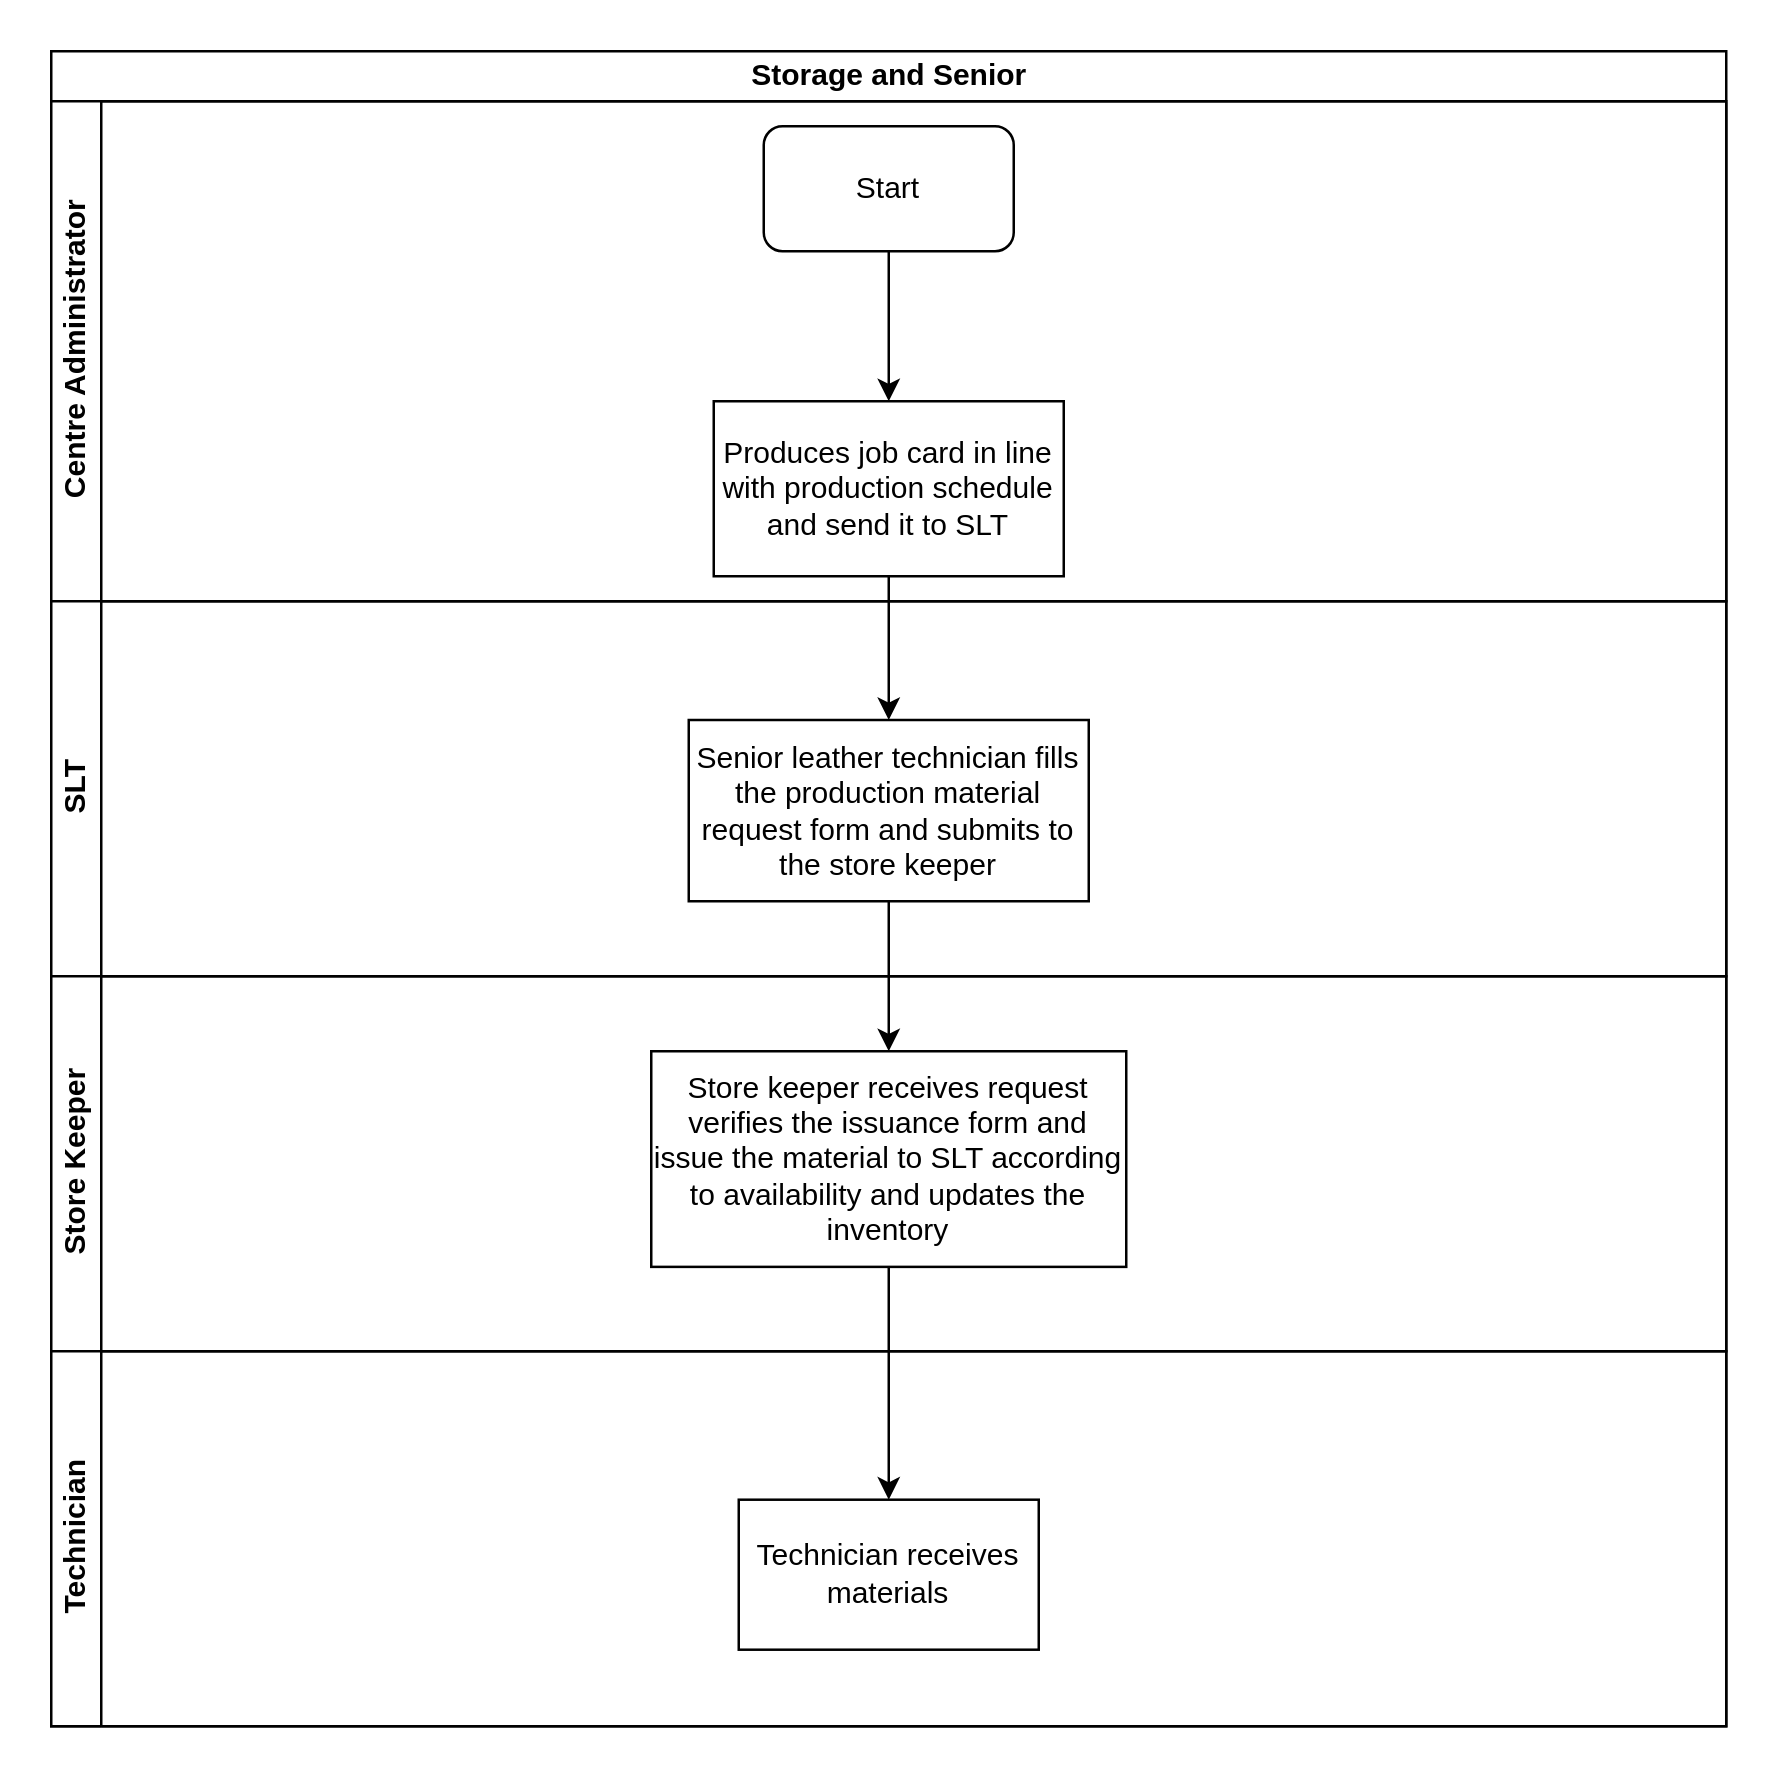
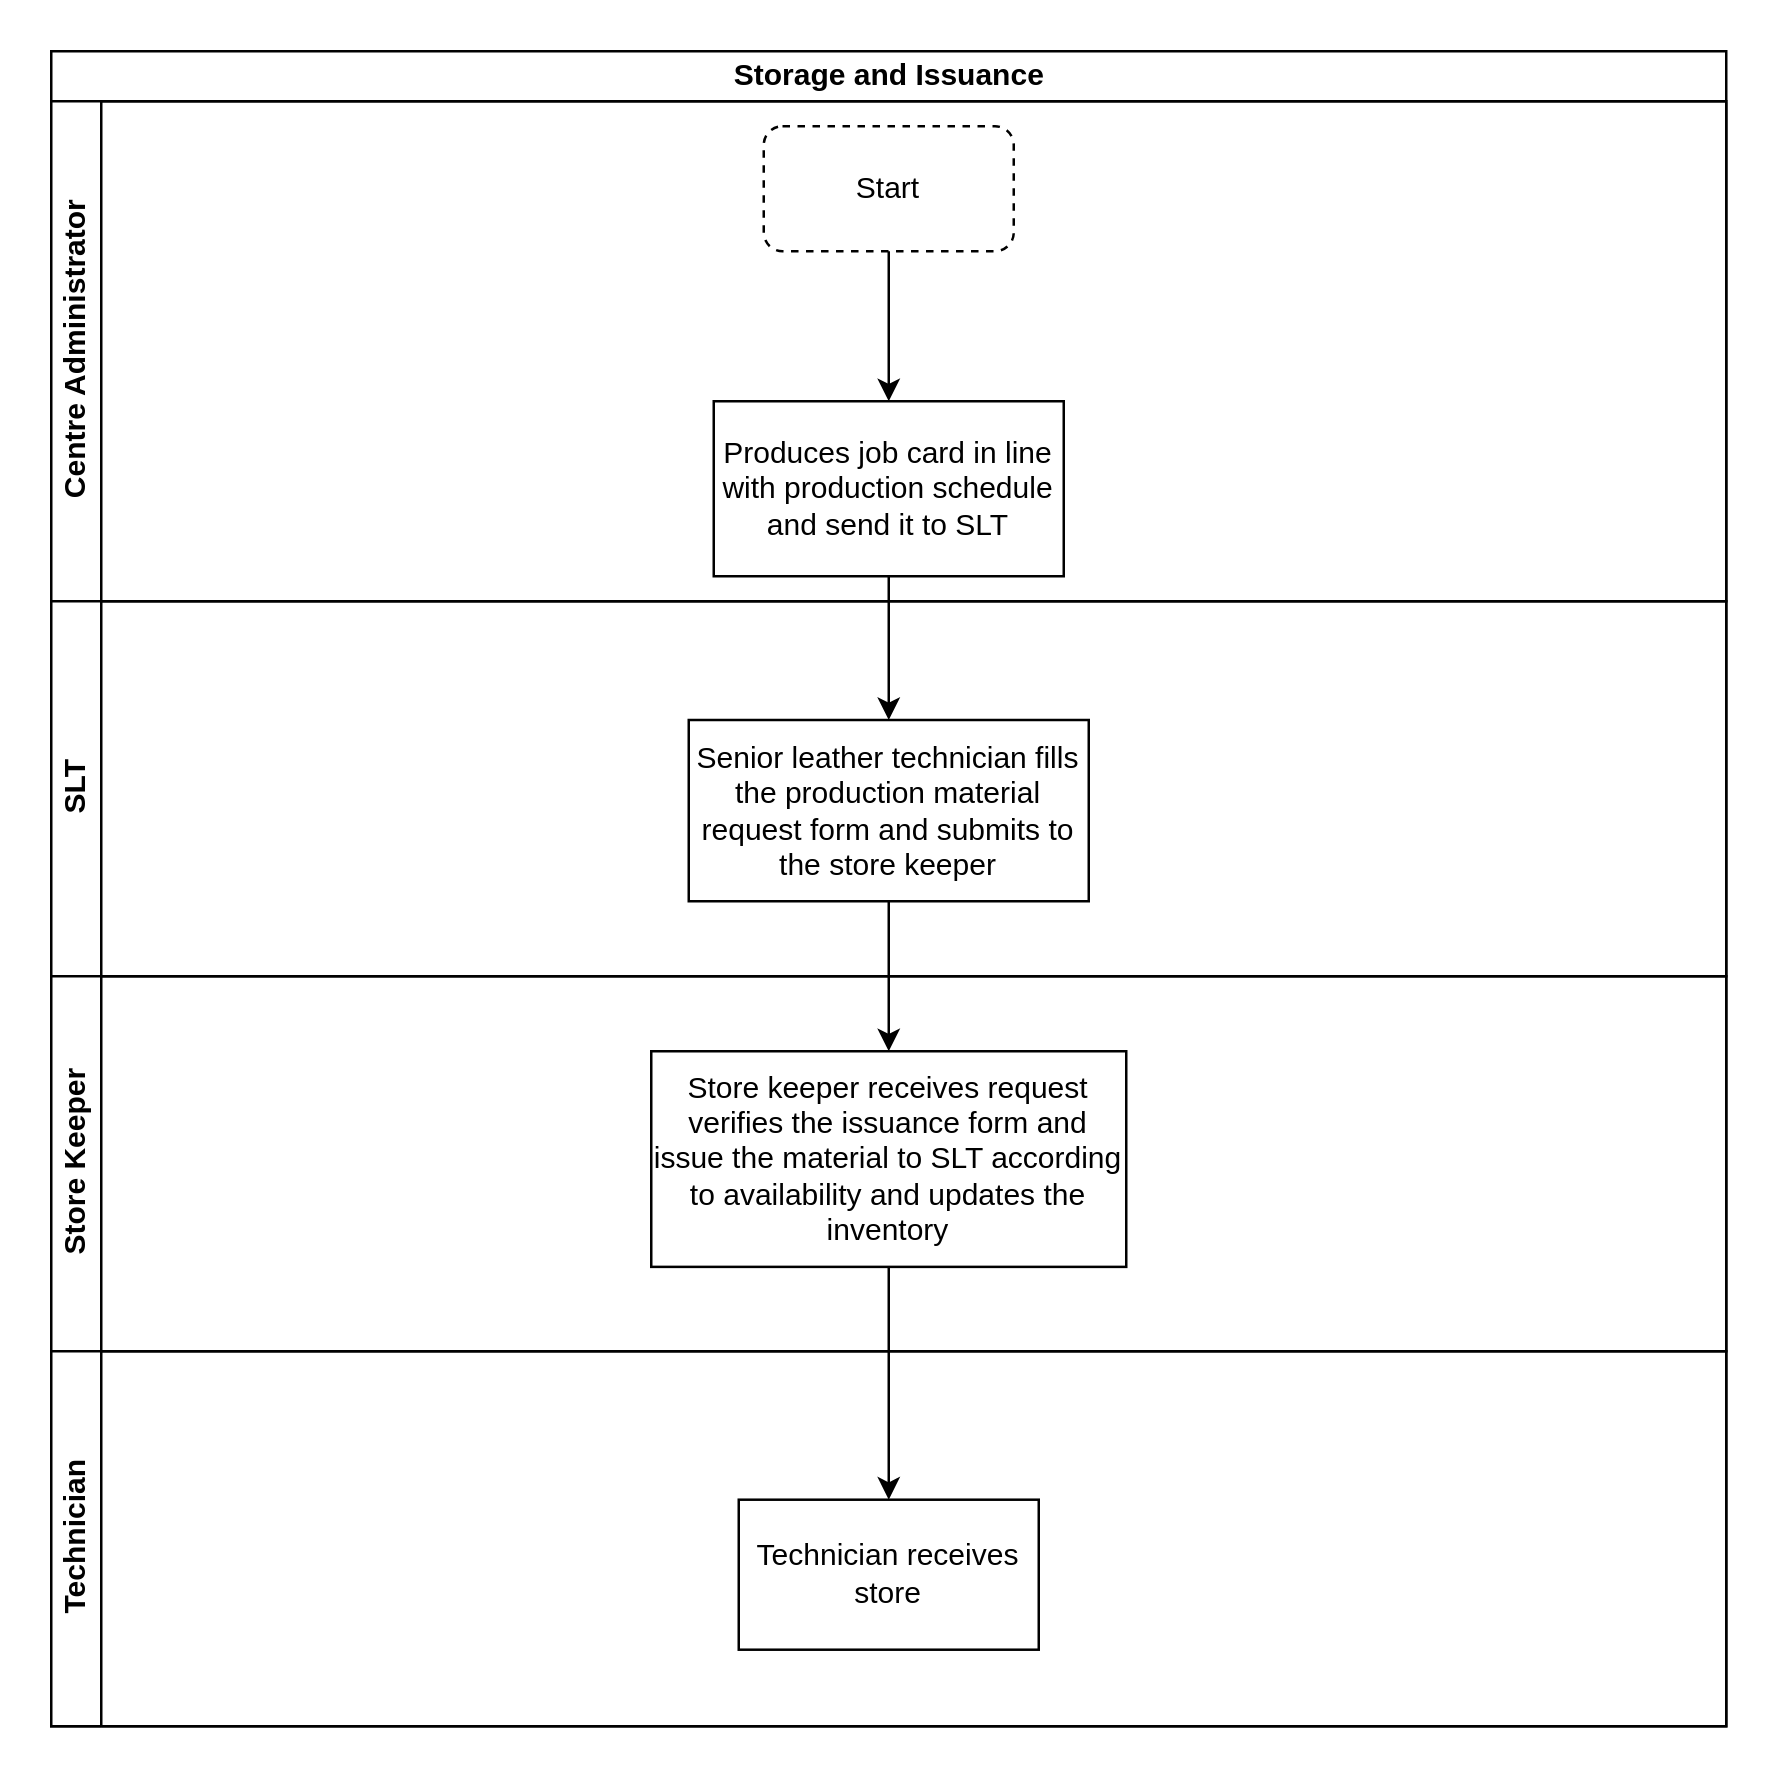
(890, 76) -> (890, 76)
(889, 189) -> (889, 189)
(889, 1574) -> (889, 1574)
